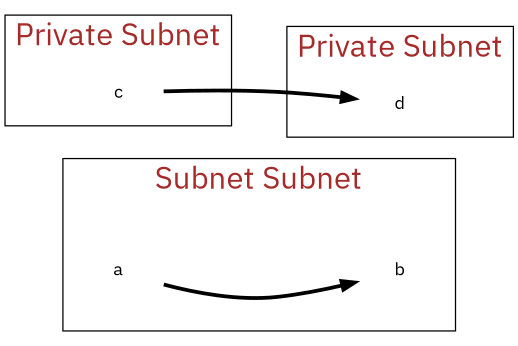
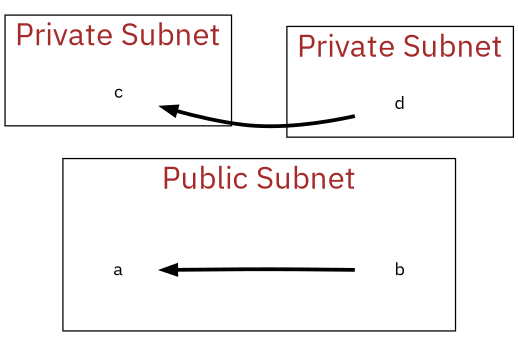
(253, 91) -> (265, 126)
(259, 181) -> (259, 181)
(253, 298) -> (266, 269)
